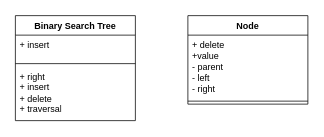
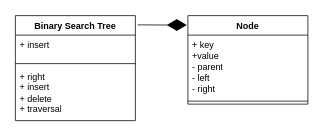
none -> (166, 25)
(211, 67) -> (211, 67)
